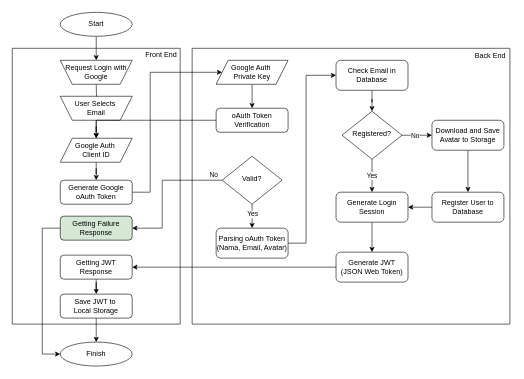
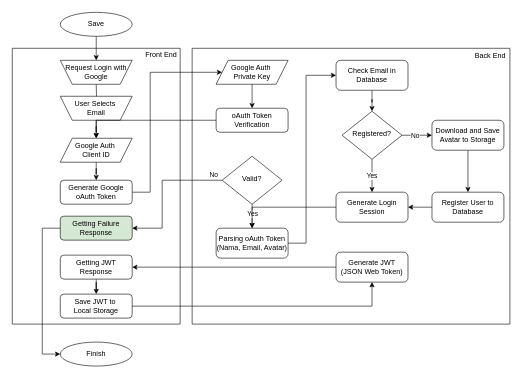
(96, 24) -> (96, 24)
(372, 246) -> (295, 207)
(96, 336) -> (372, 287)
